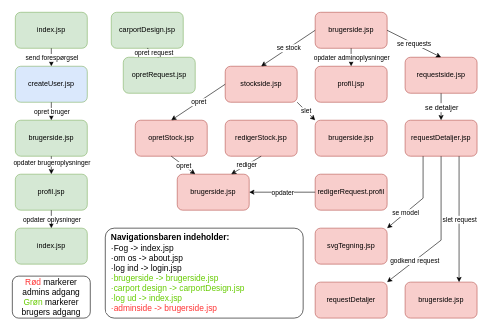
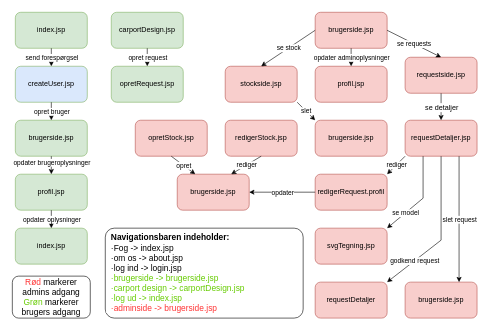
(159, 75) -> (147, 84)
(200, 101) -> none
none -> (396, 166)
